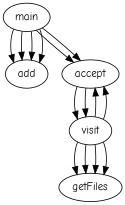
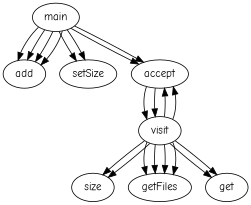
none -> (88, 74)
none -> (93, 187)
none -> (227, 187)
